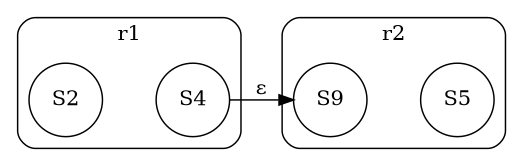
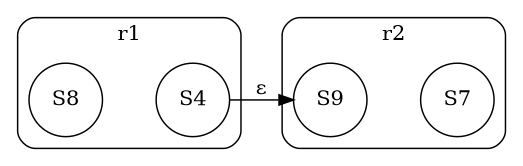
(66, 100) -> (66, 100)
(457, 100) -> (457, 100)
